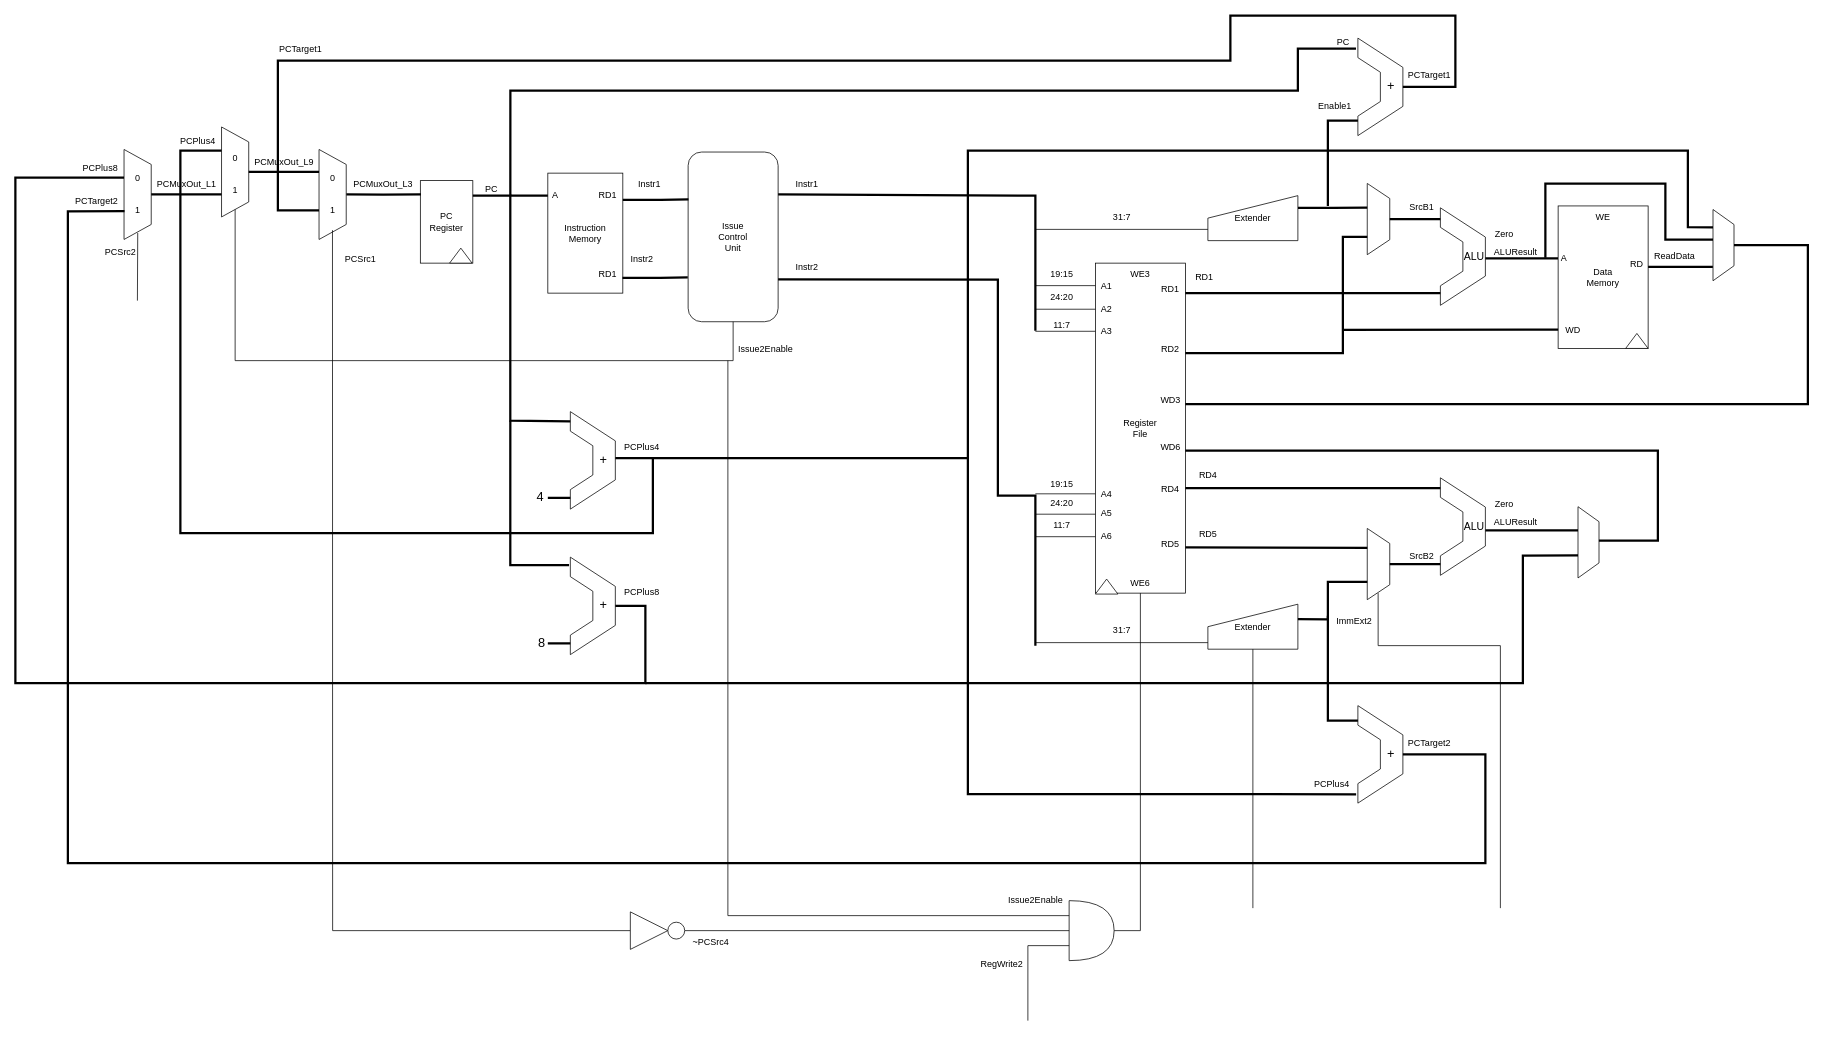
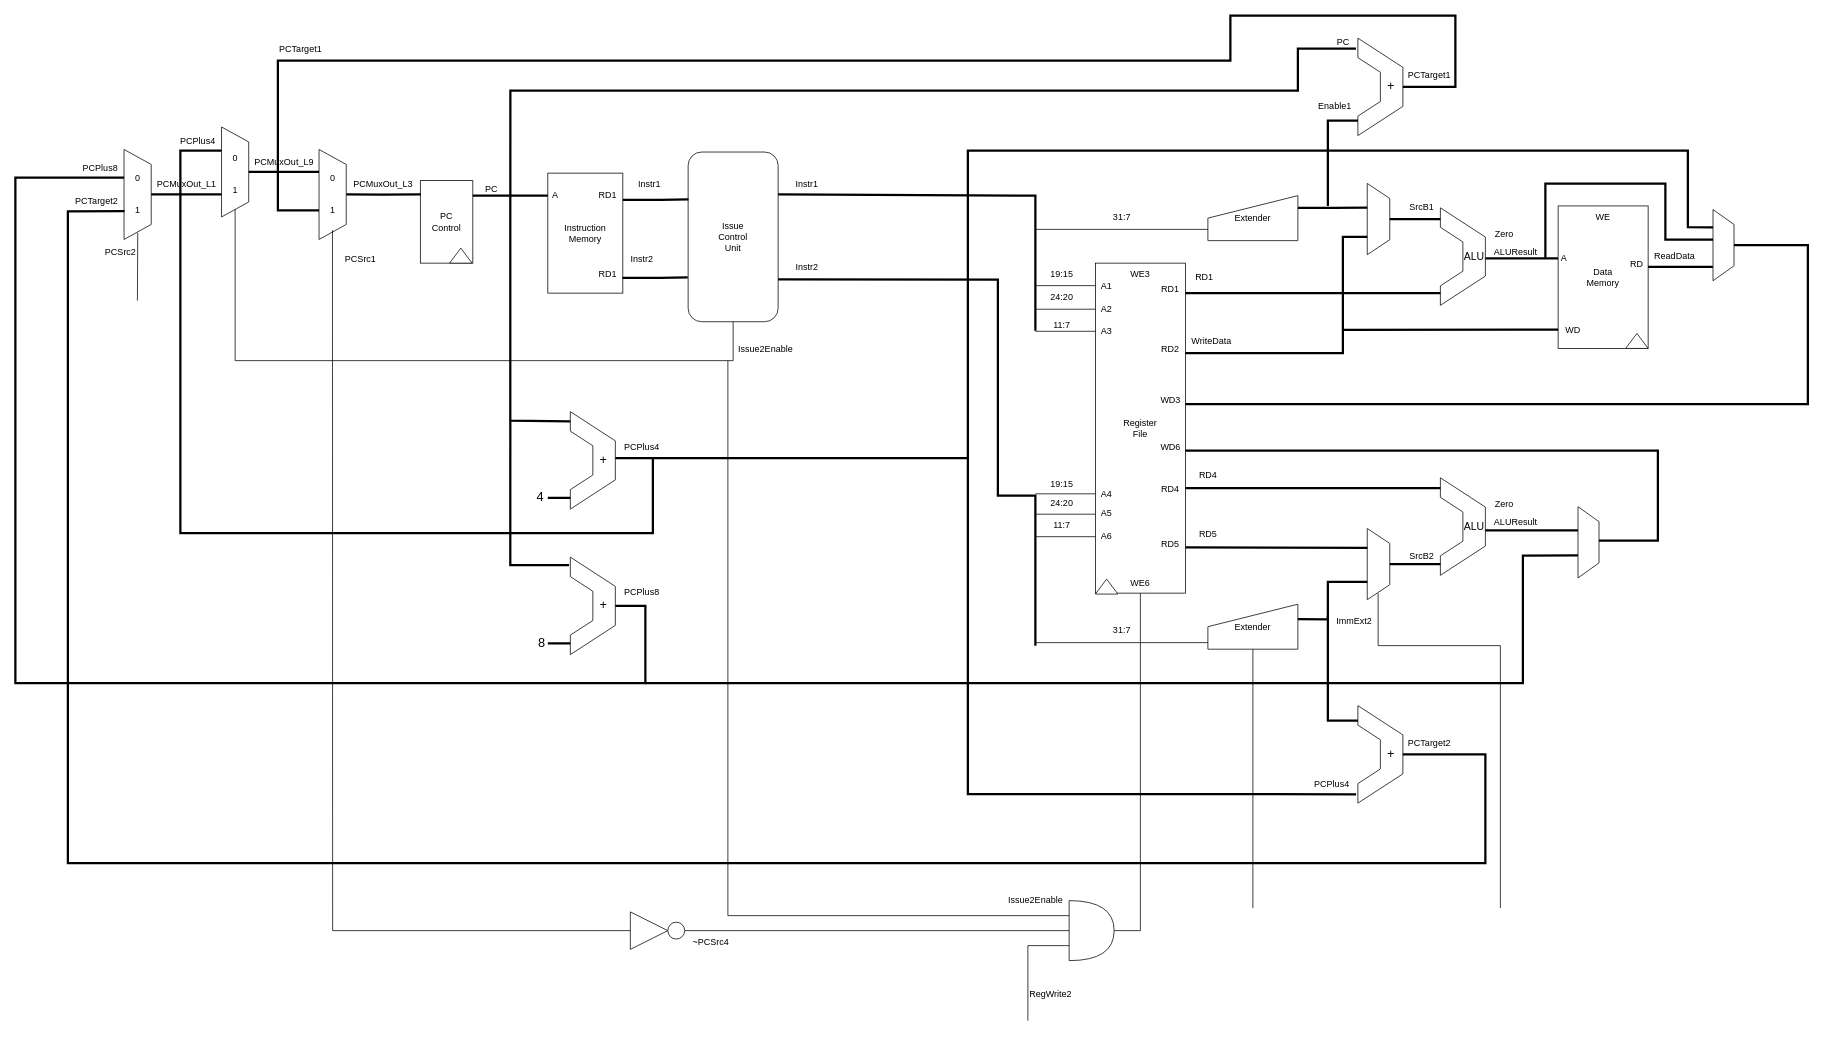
(447, 222) -> (447, 222)
none -> (1212, 341)
(1002, 964) -> (1050, 994)
